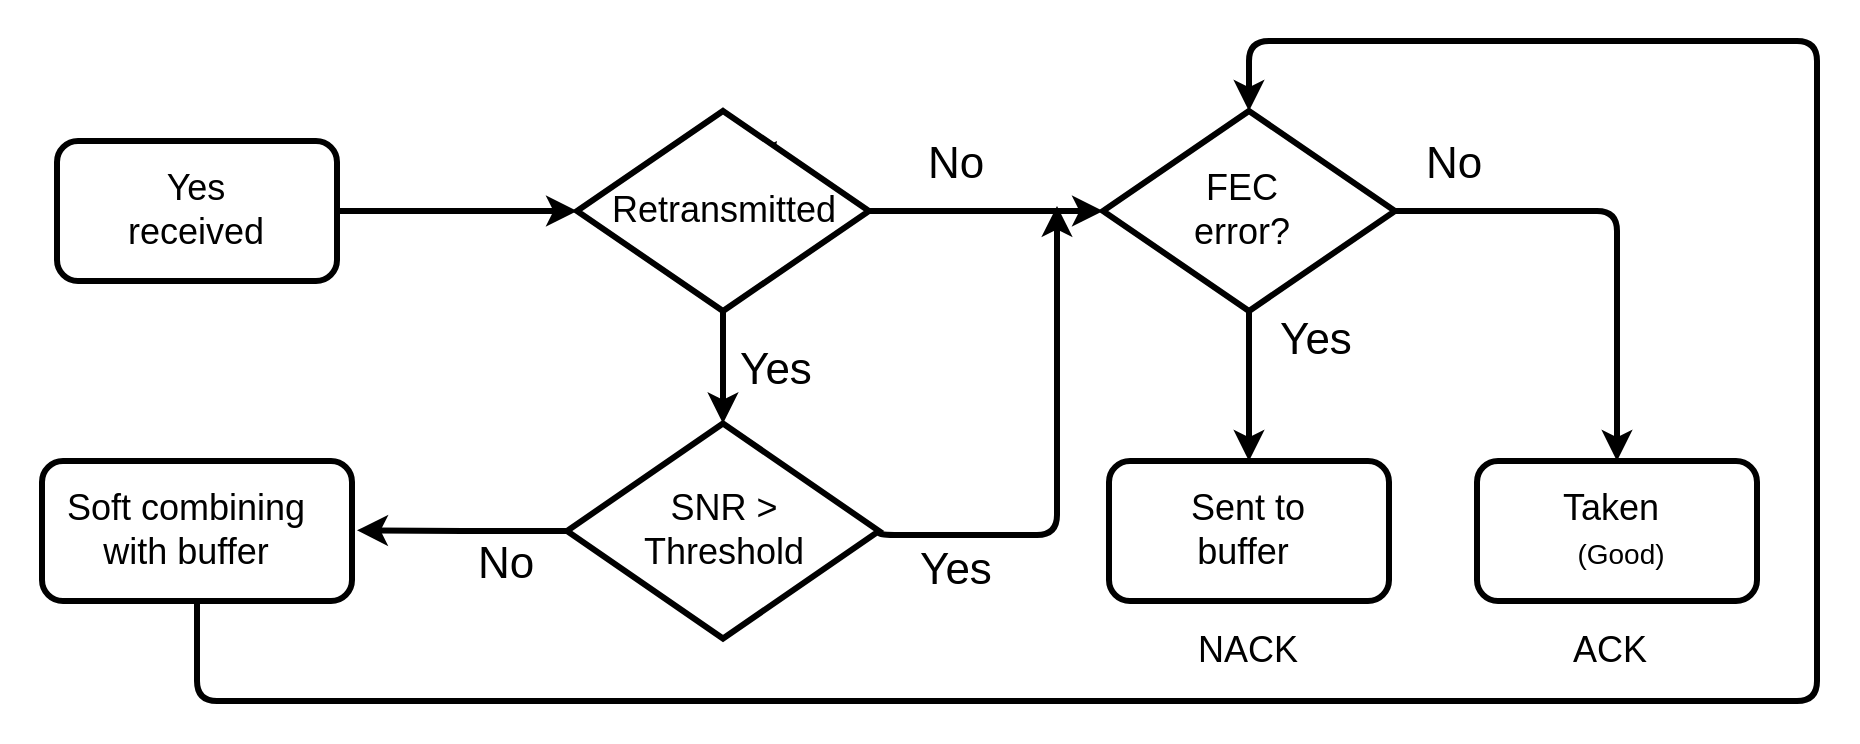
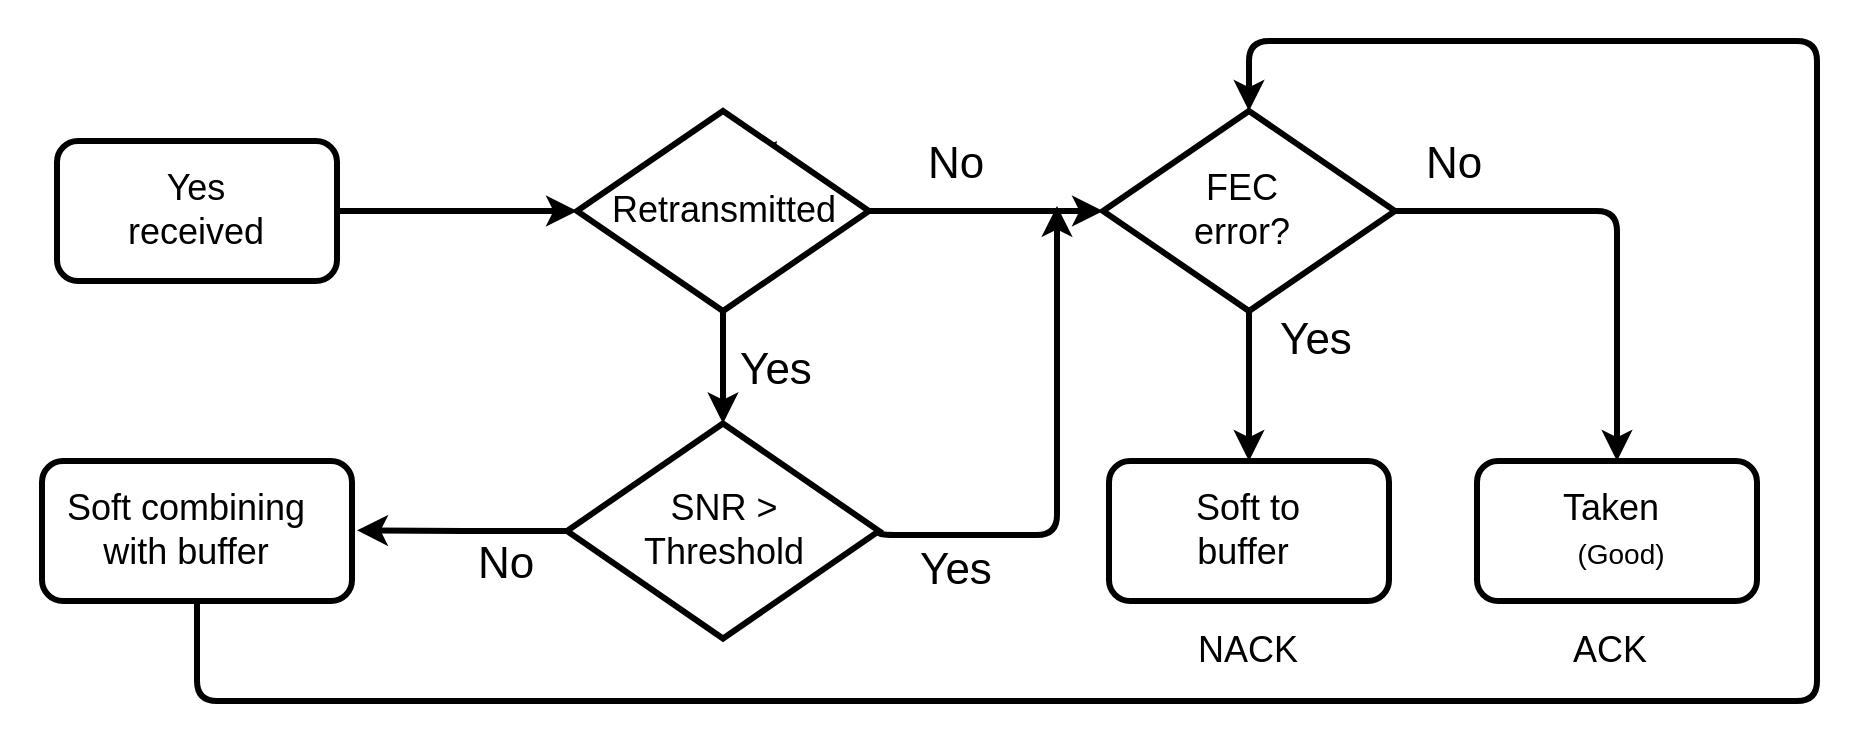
(1249, 531) -> (1249, 531)
